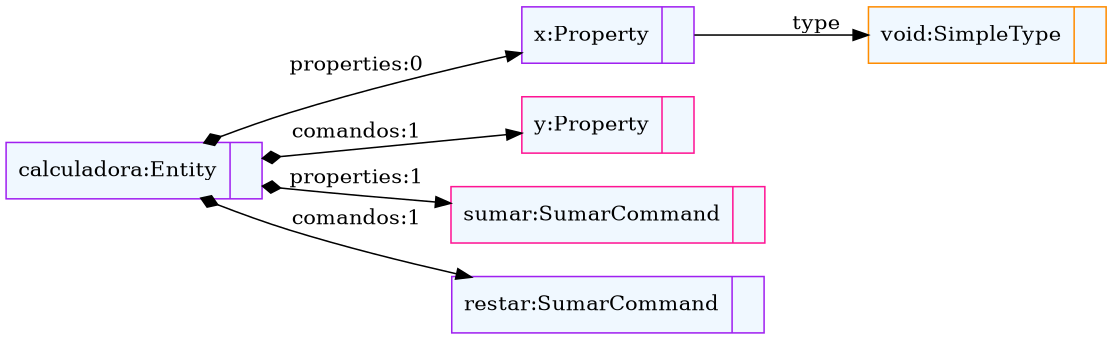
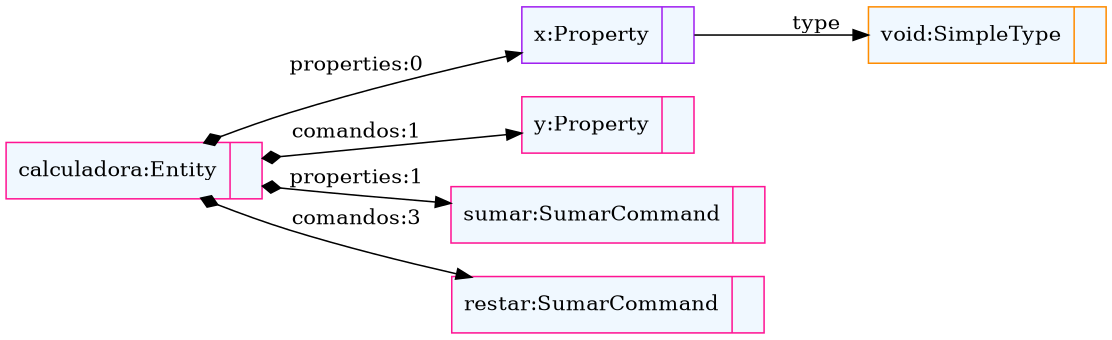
(134, 171) -> (134, 171)
(357, 219) -> (357, 219)
(608, 305) -> (608, 305)
